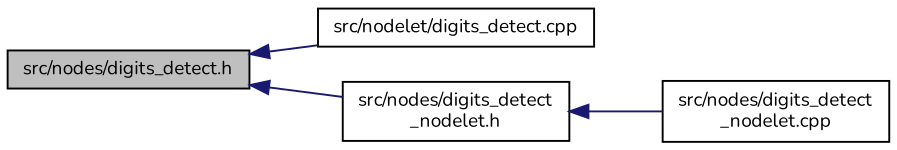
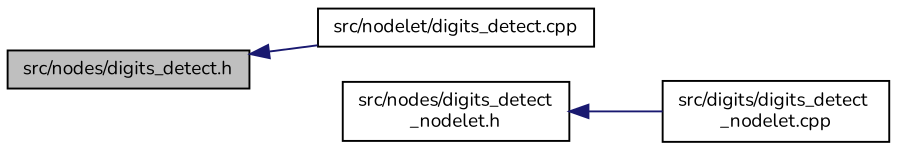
(306, 92) -> none
(776, 111) -> (776, 111)
